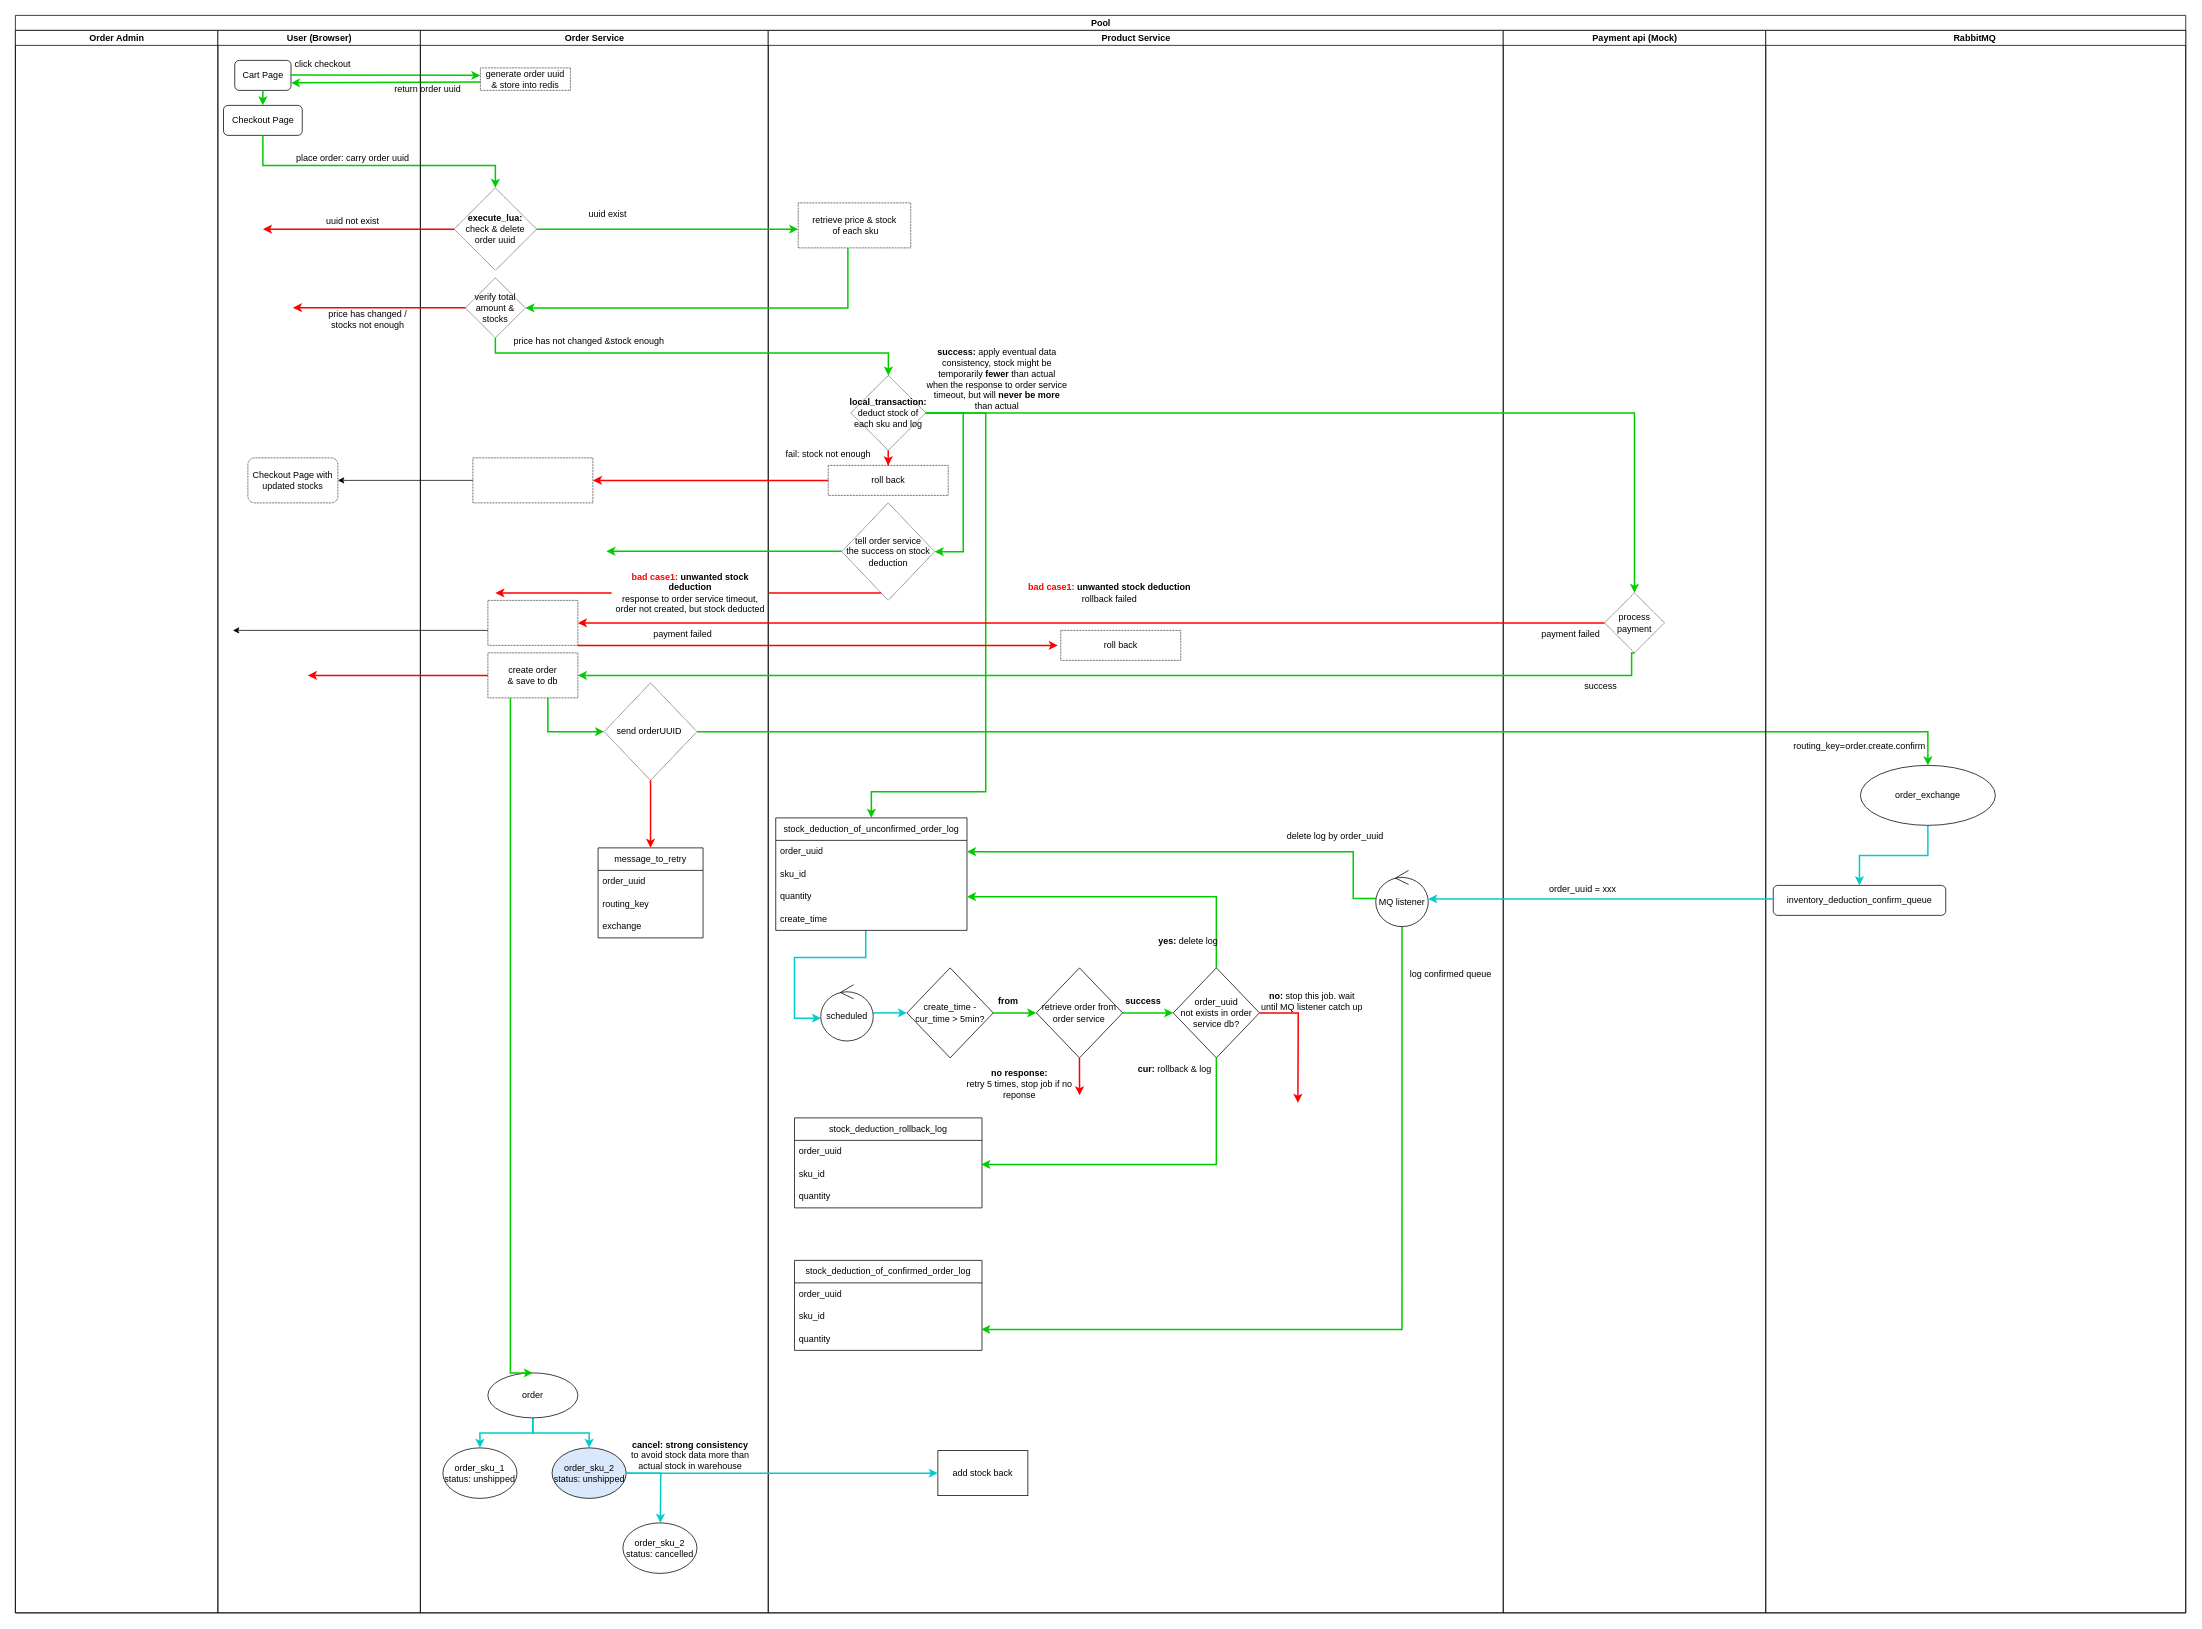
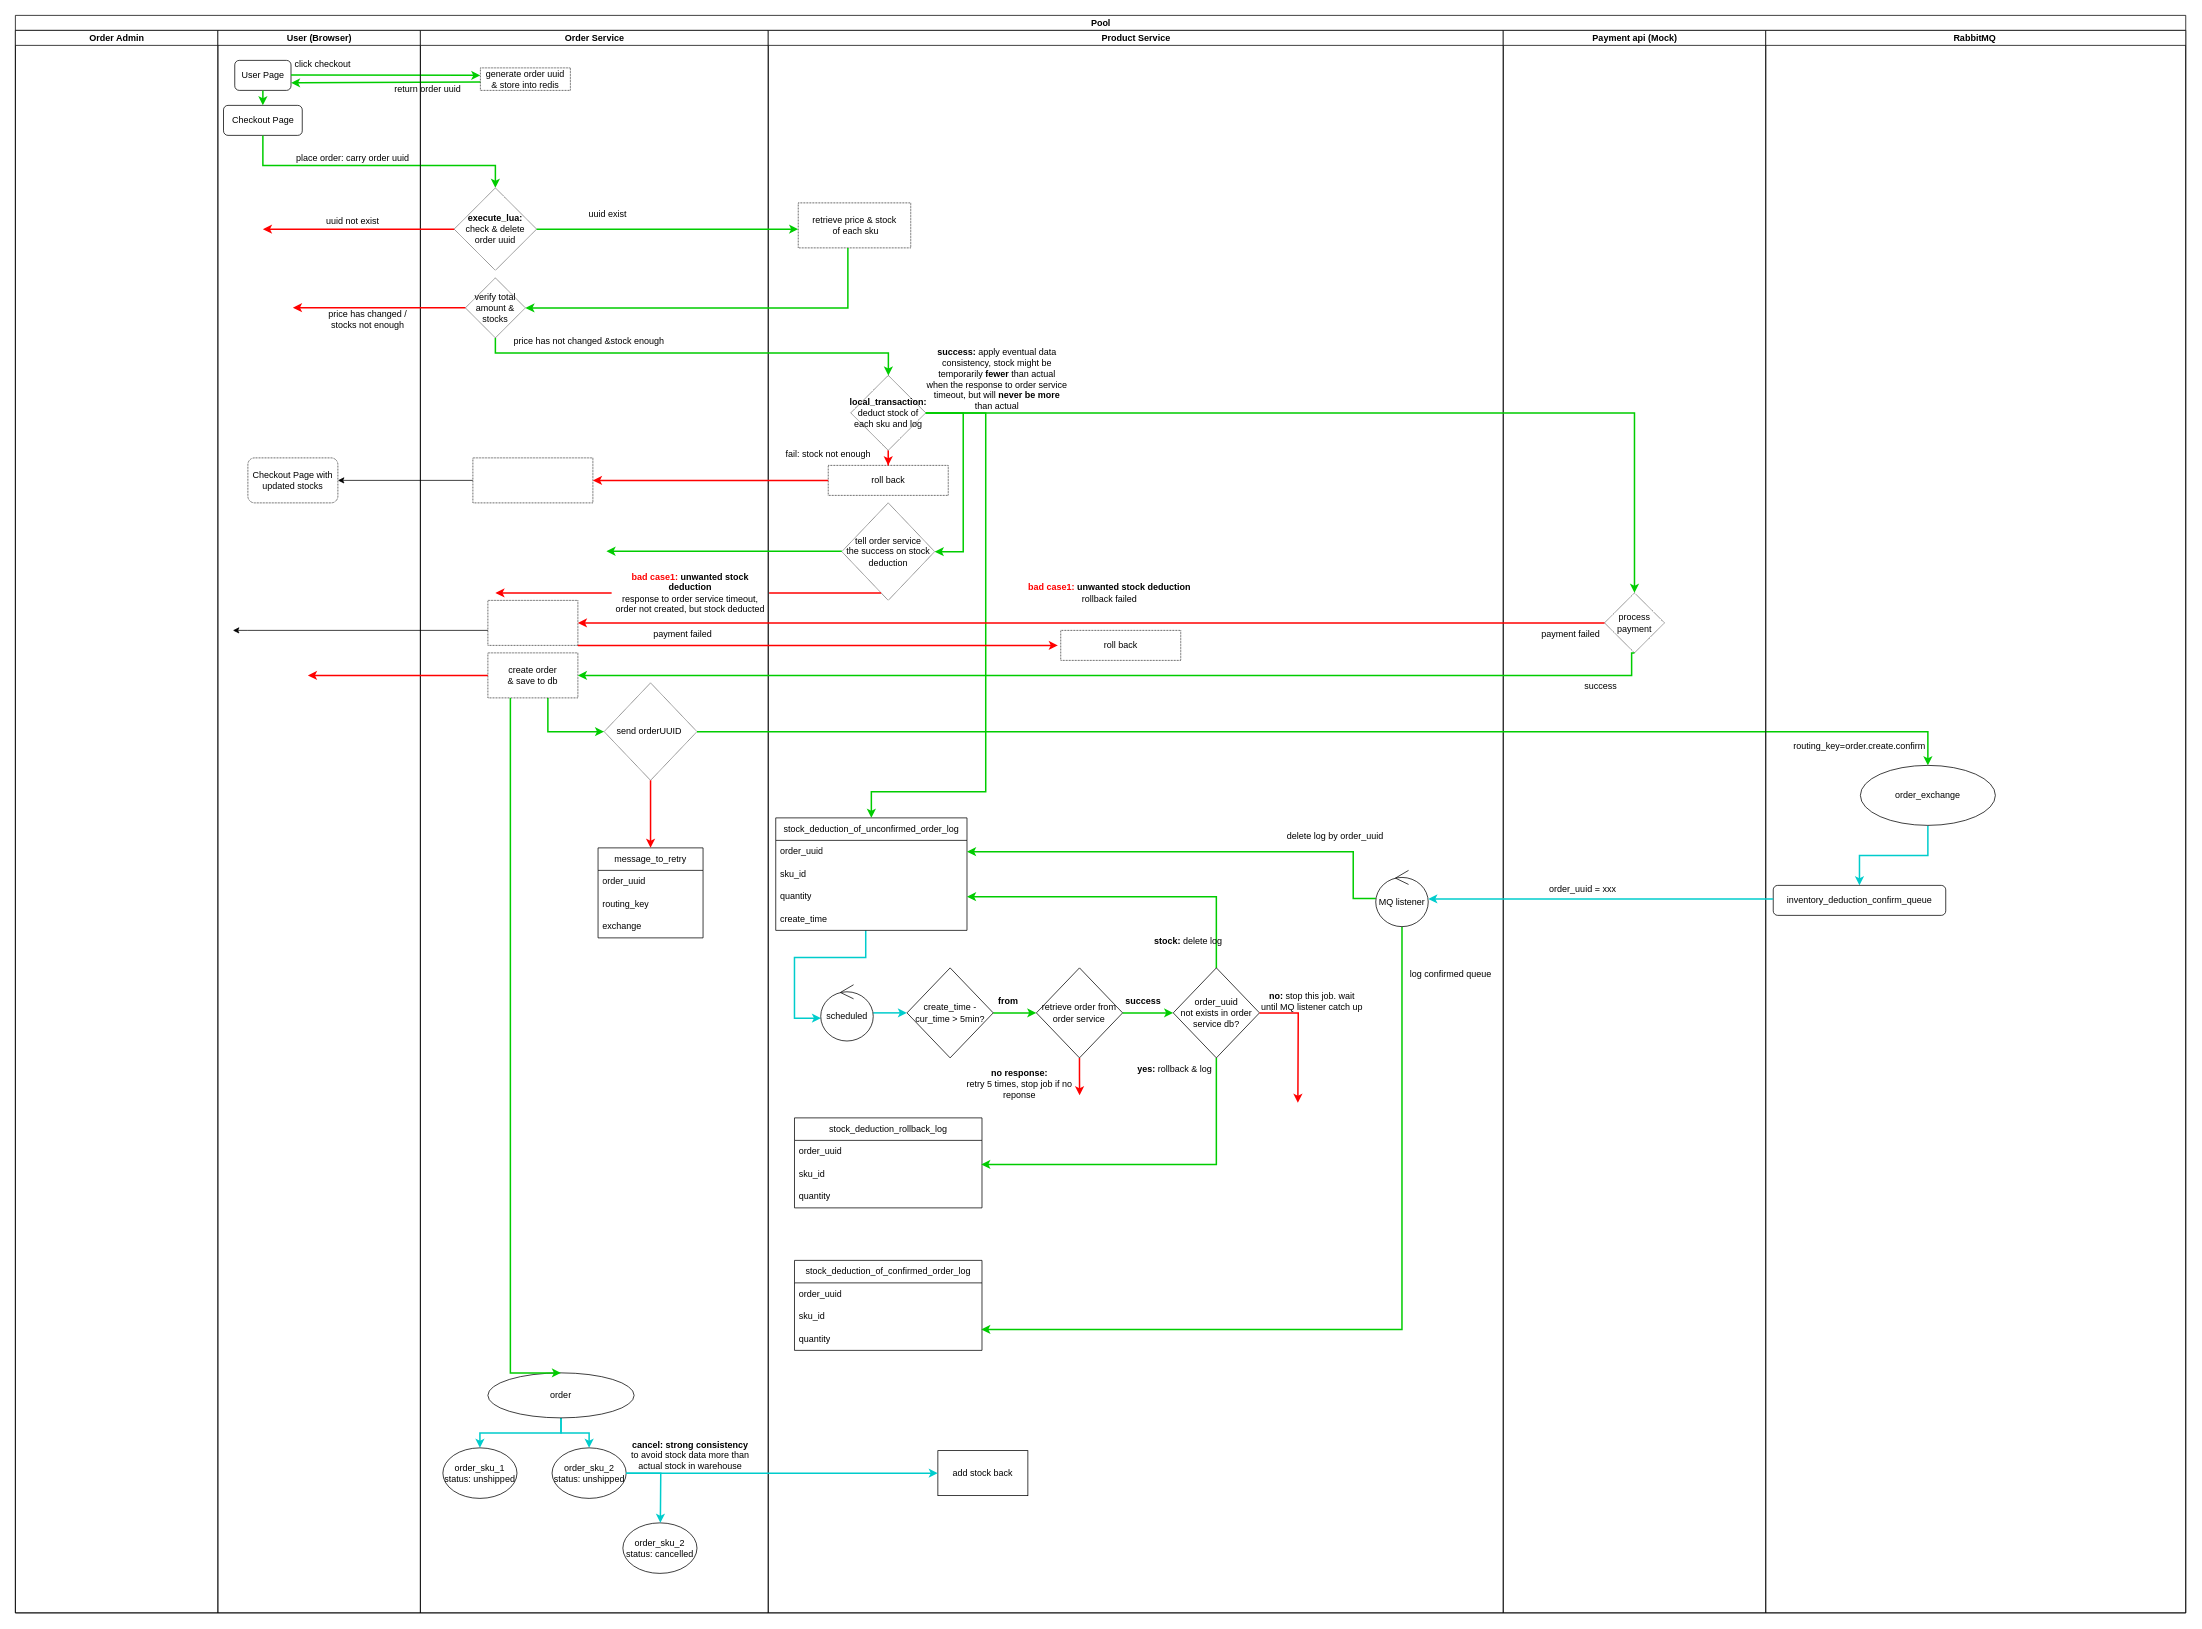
(263, 75) -> (263, 75)
(1188, 942) -> (1188, 942)
(1175, 1069) -> (1175, 1069)
(533, 1395) -> (561, 1395)
(589, 1473) -> (589, 1473)
